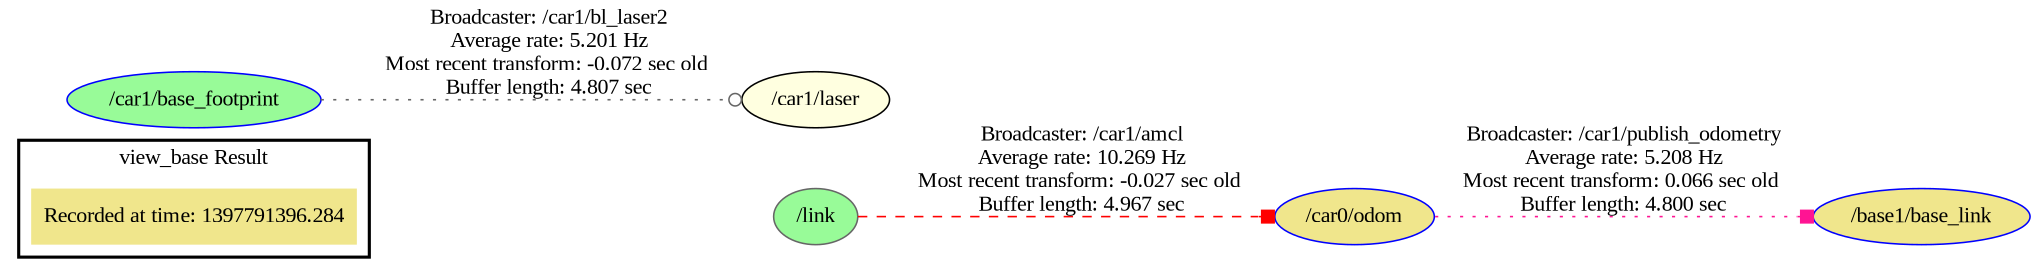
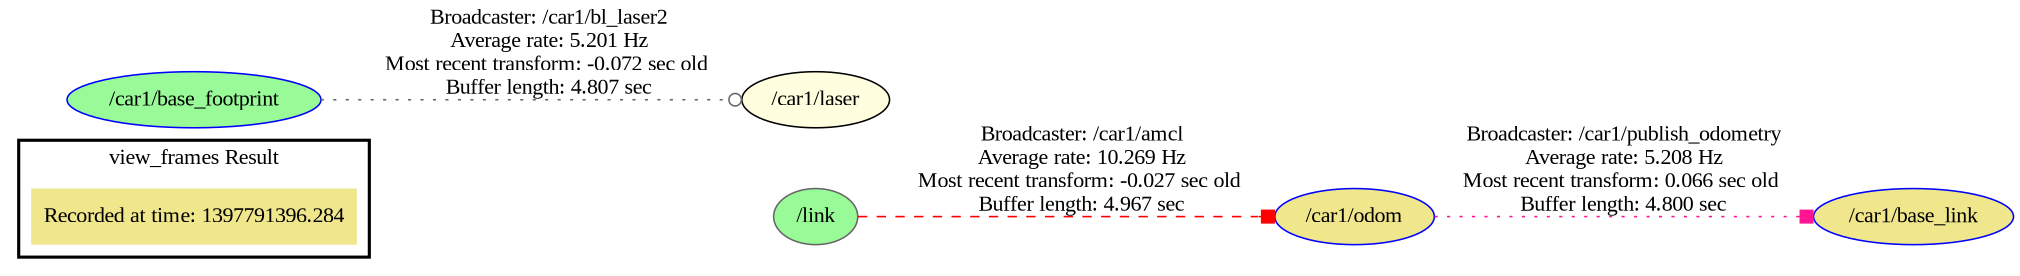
(194, 158) -> (194, 158)
(1355, 217) -> (1355, 217)
(1922, 217) -> (1913, 217)
